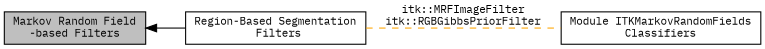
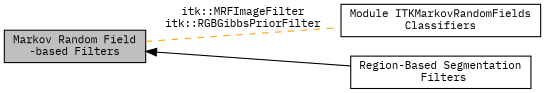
(464, 28) -> (243, 34)
